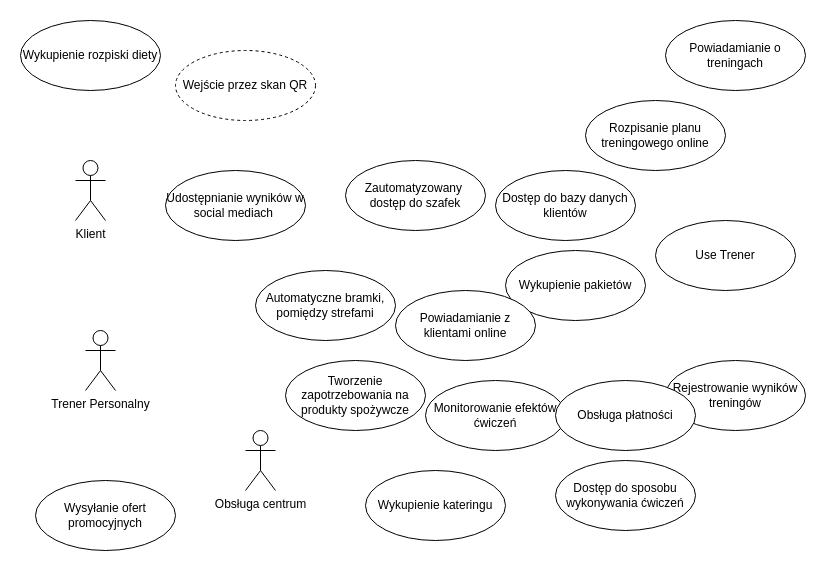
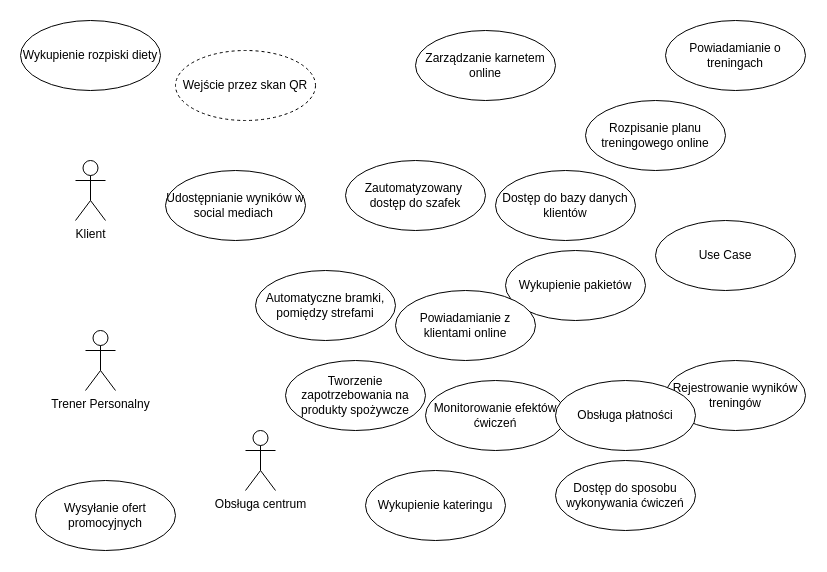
none -> (486, 66)
(726, 256) -> (726, 256)
